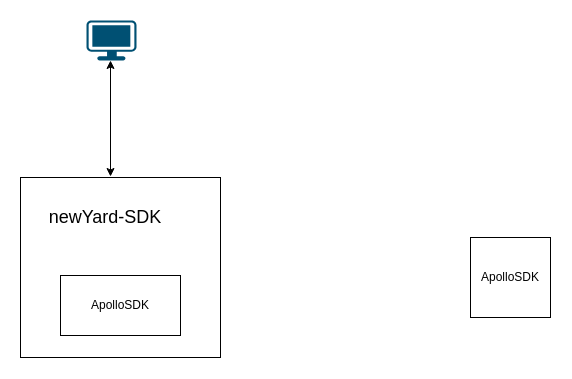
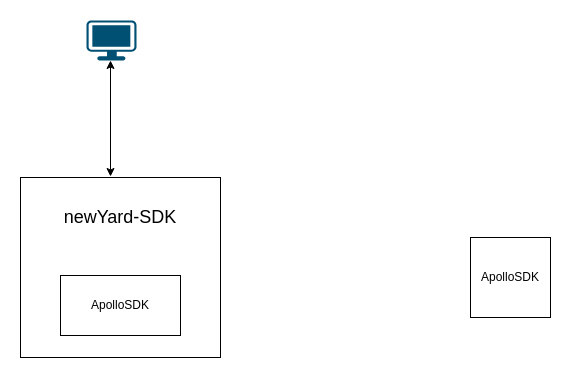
(106, 218) -> (121, 218)
